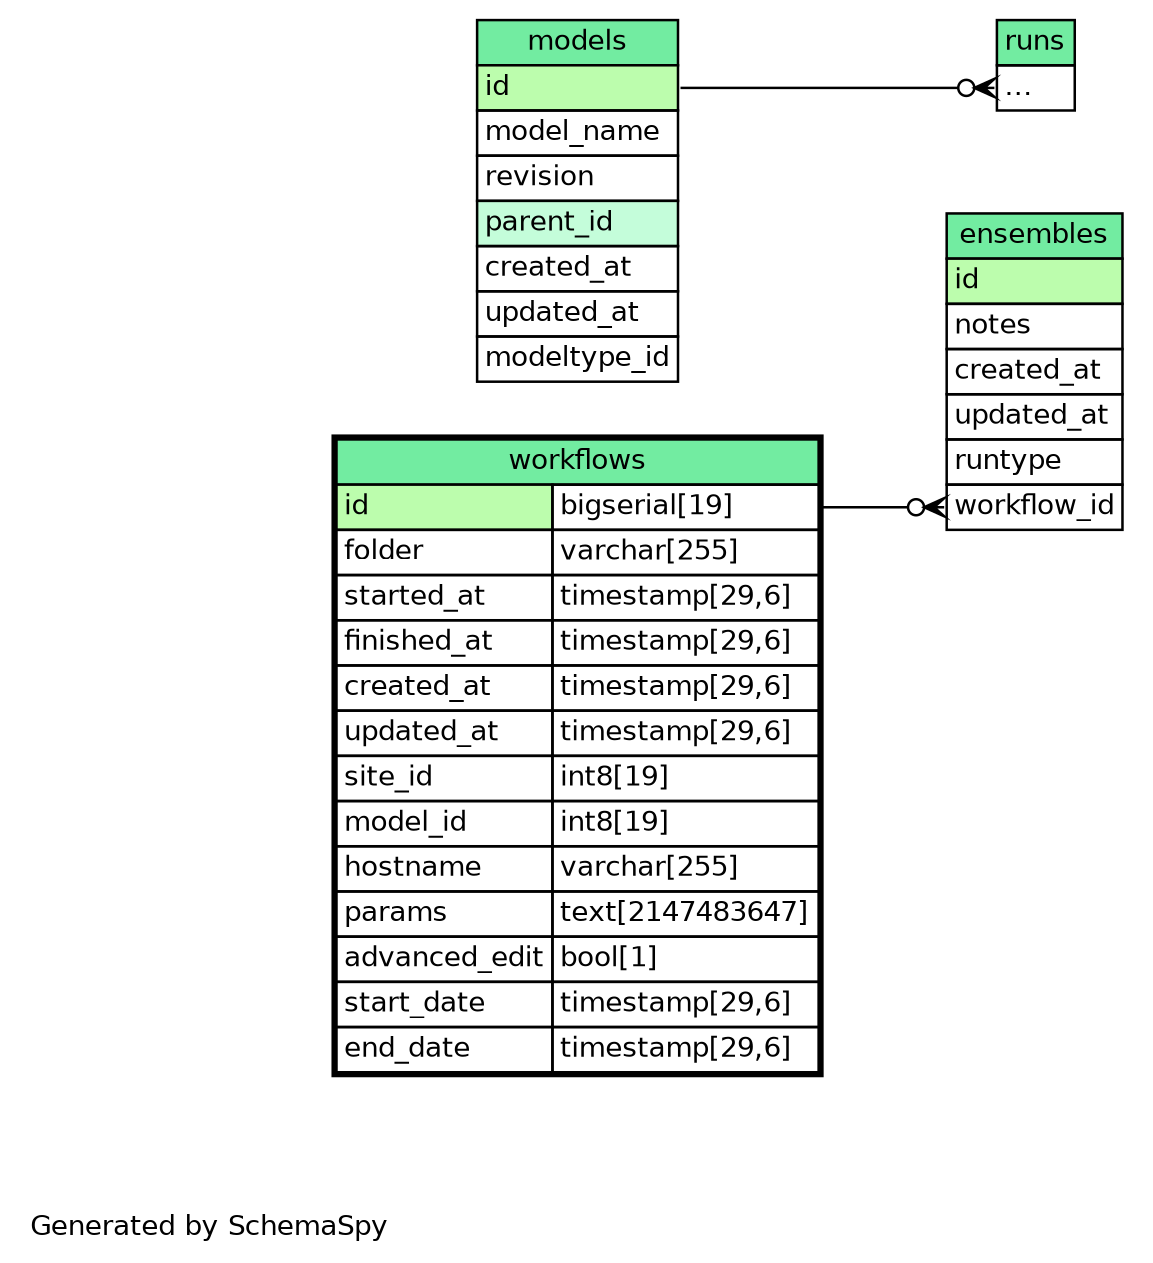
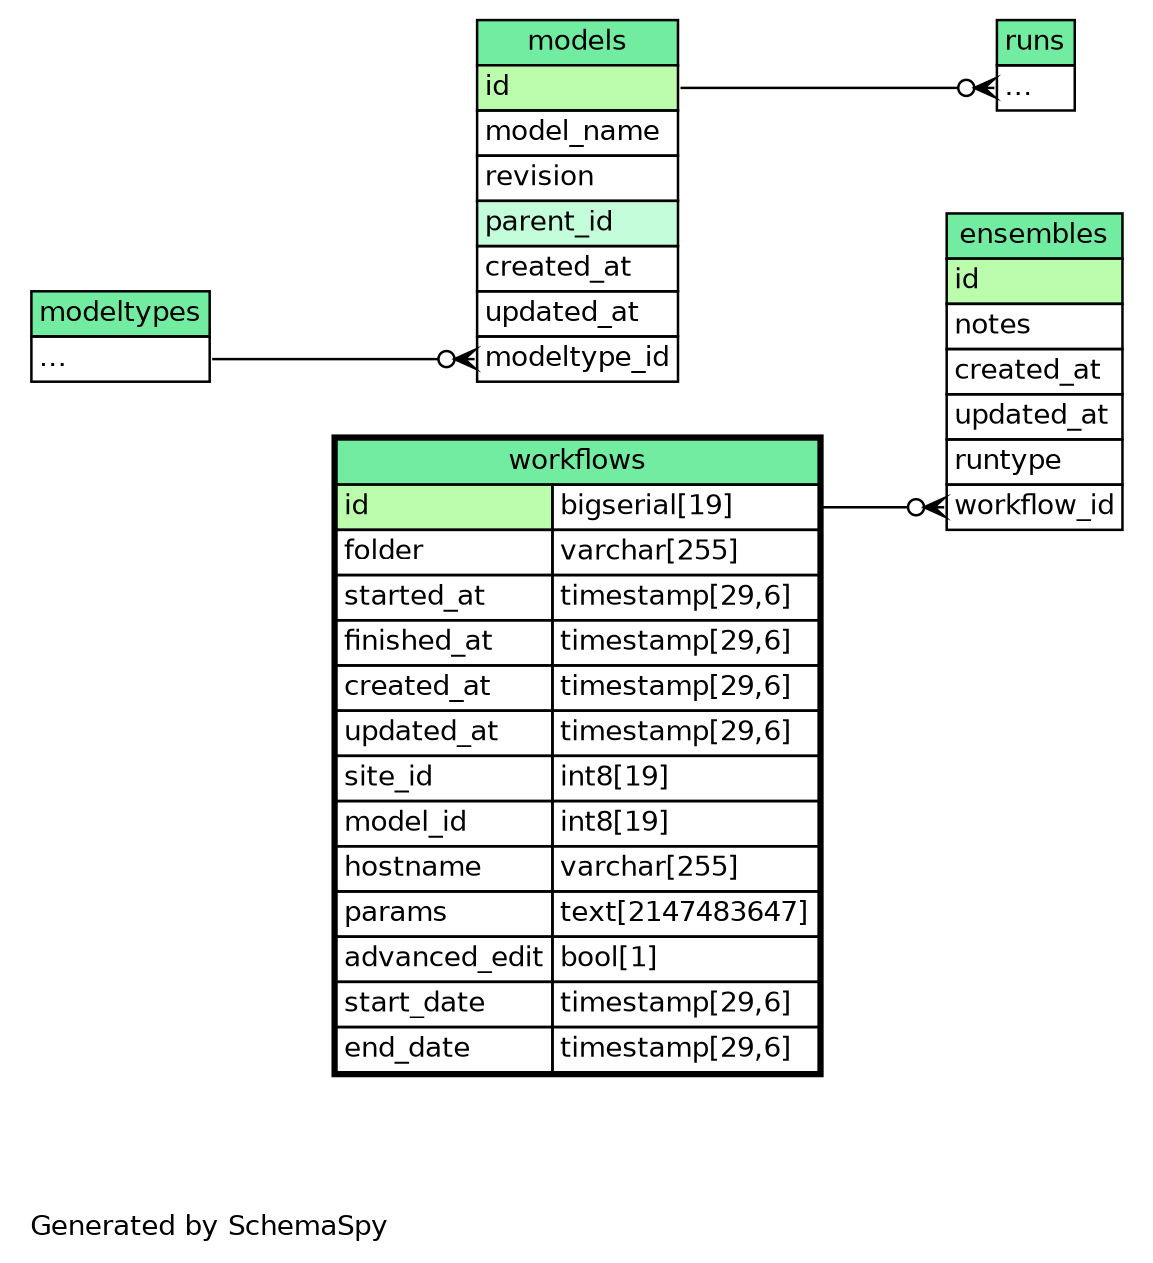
none -> (119, 336)
